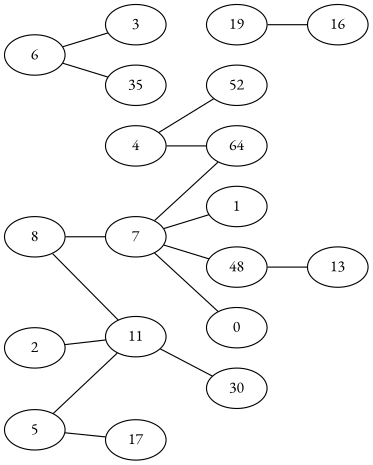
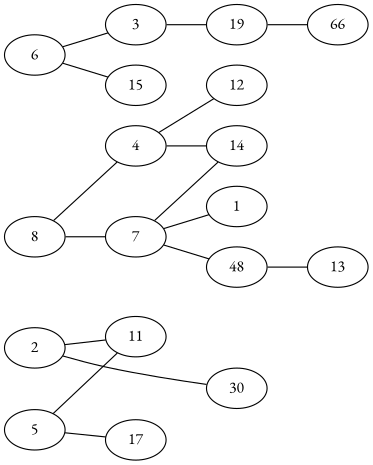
none -> (186, 25)
(338, 25) -> (338, 25)
(136, 85) -> (136, 85)
(237, 85) -> (237, 85)
(237, 146) -> (237, 146)
(85, 287) -> (85, 191)
(237, 328) -> none
(186, 363) -> (134, 373)
